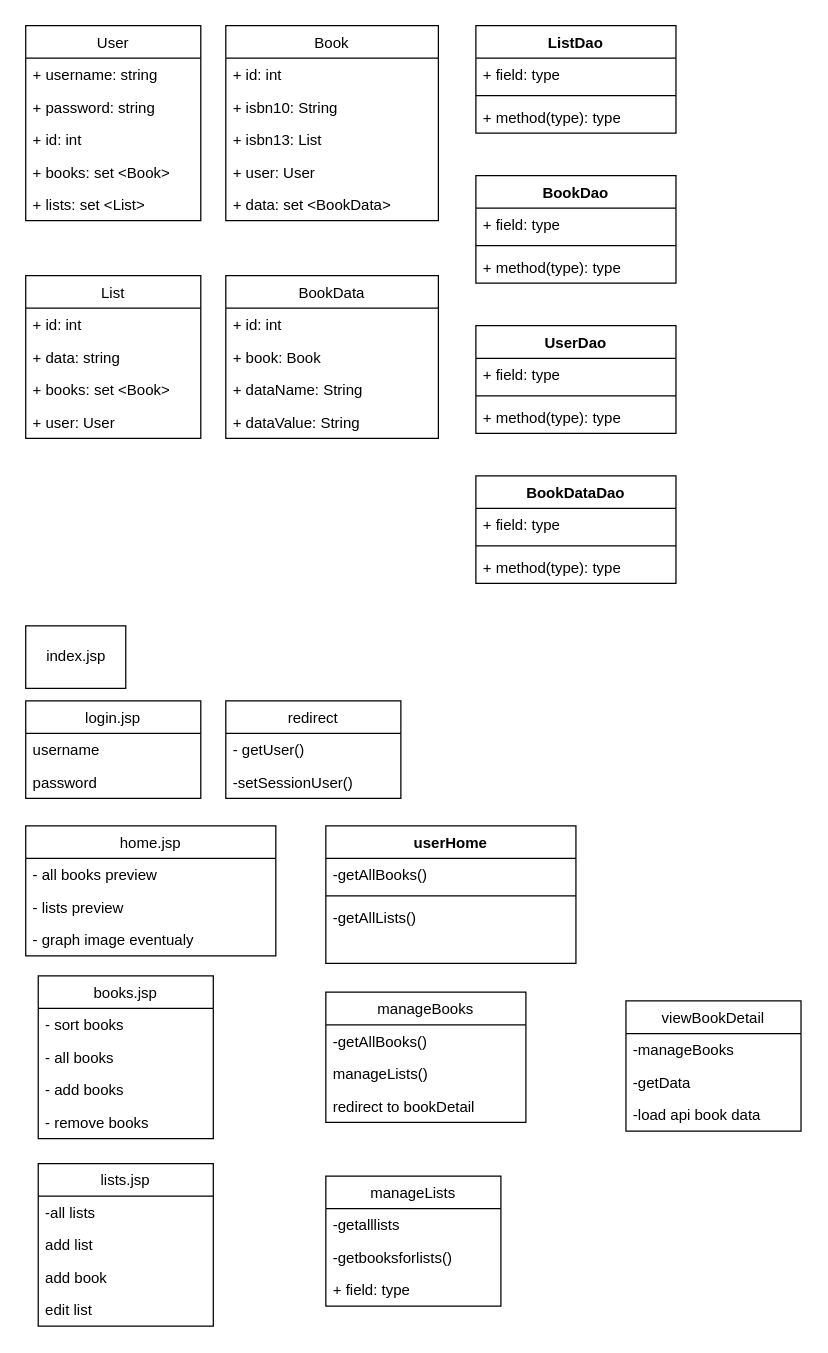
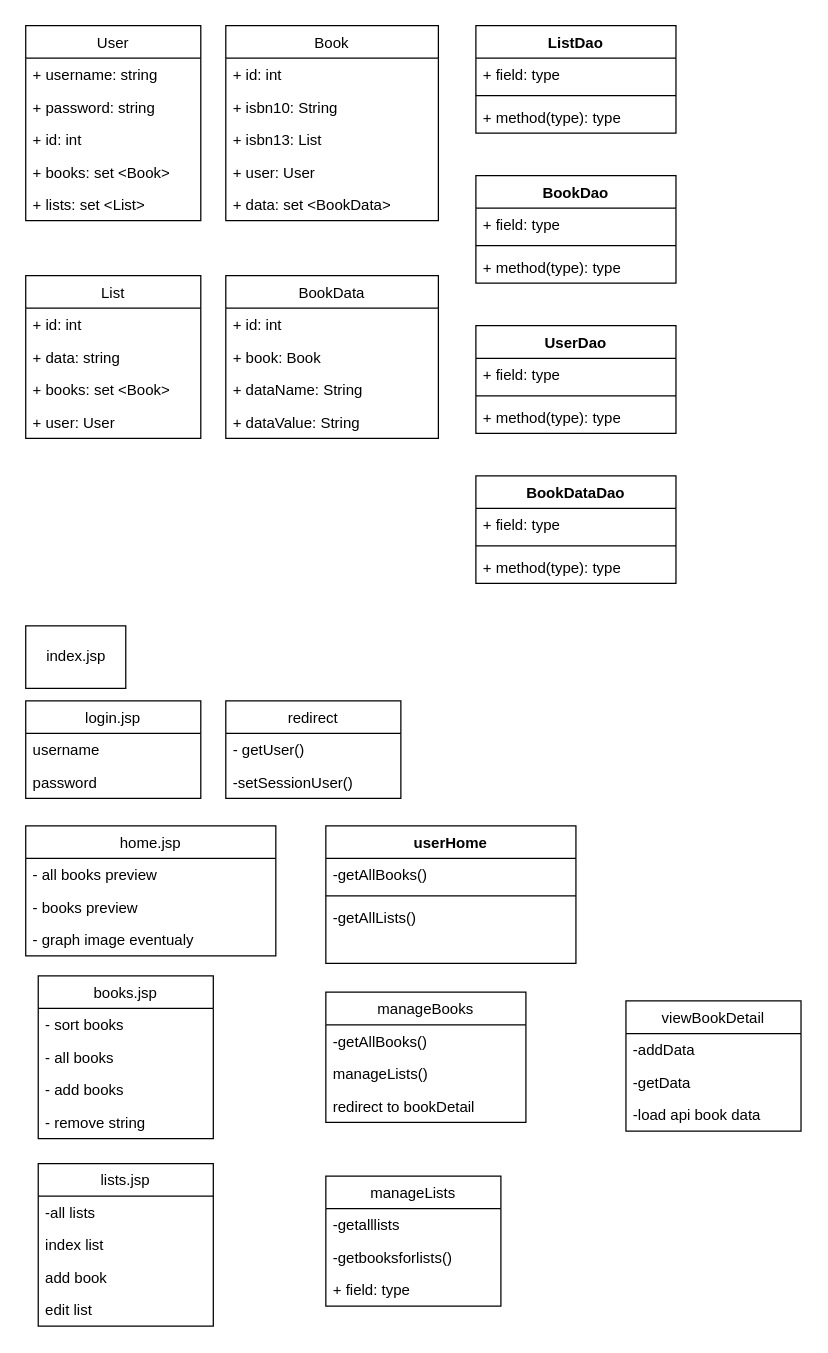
(86, 908) -> (90, 908)
(683, 1050) -> (666, 1050)
(100, 1123) -> (102, 1123)
(73, 1245) -> (79, 1245)
